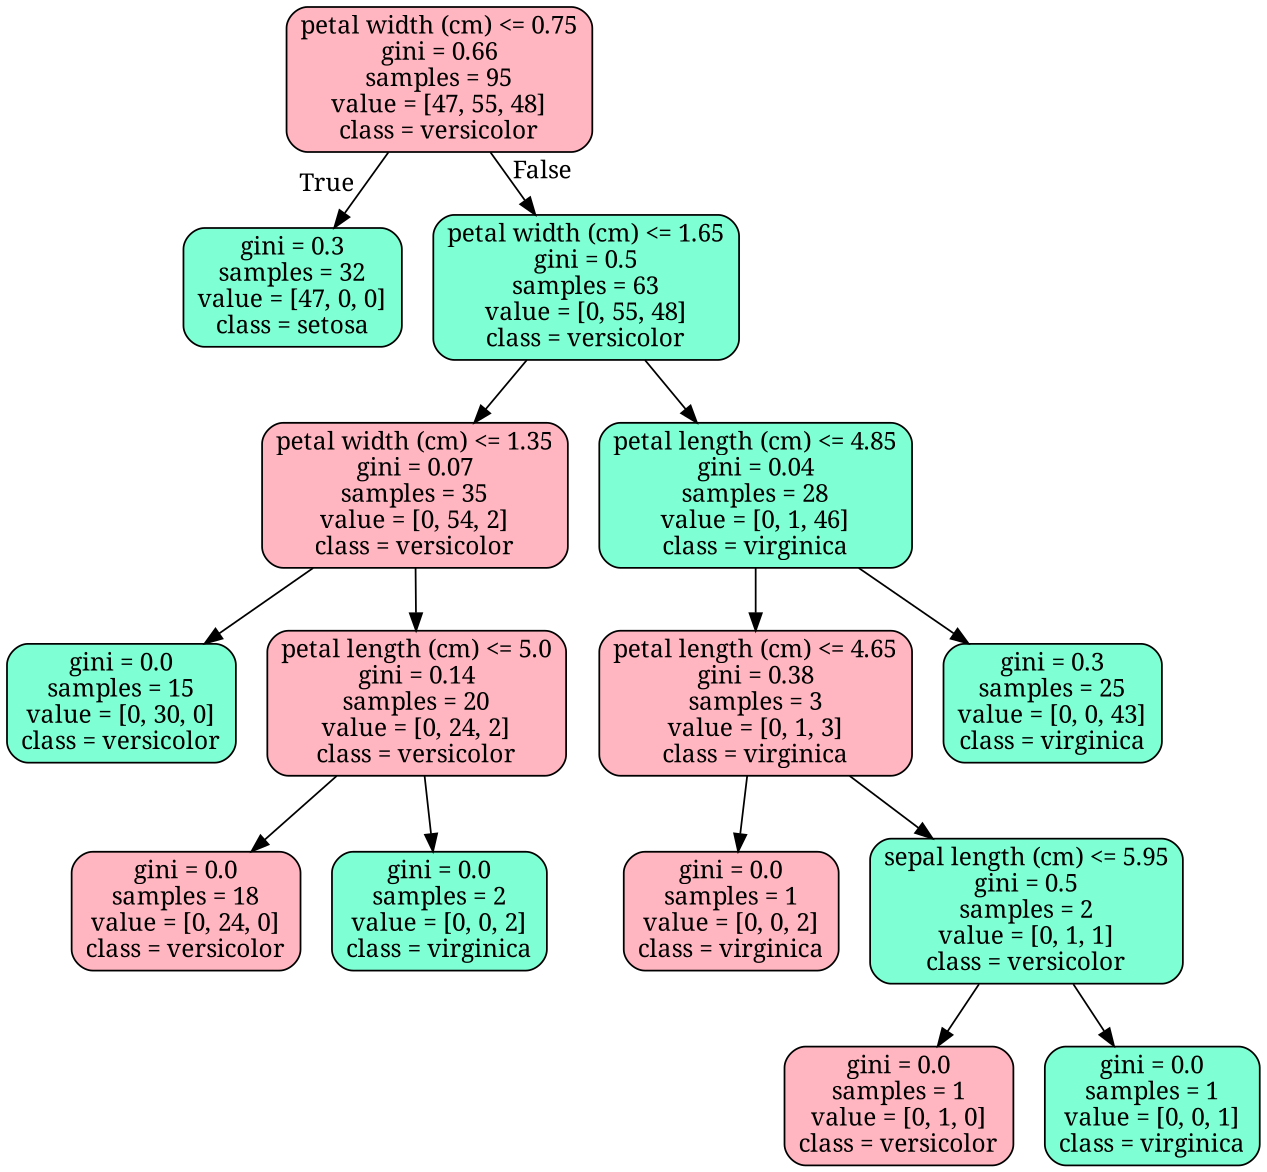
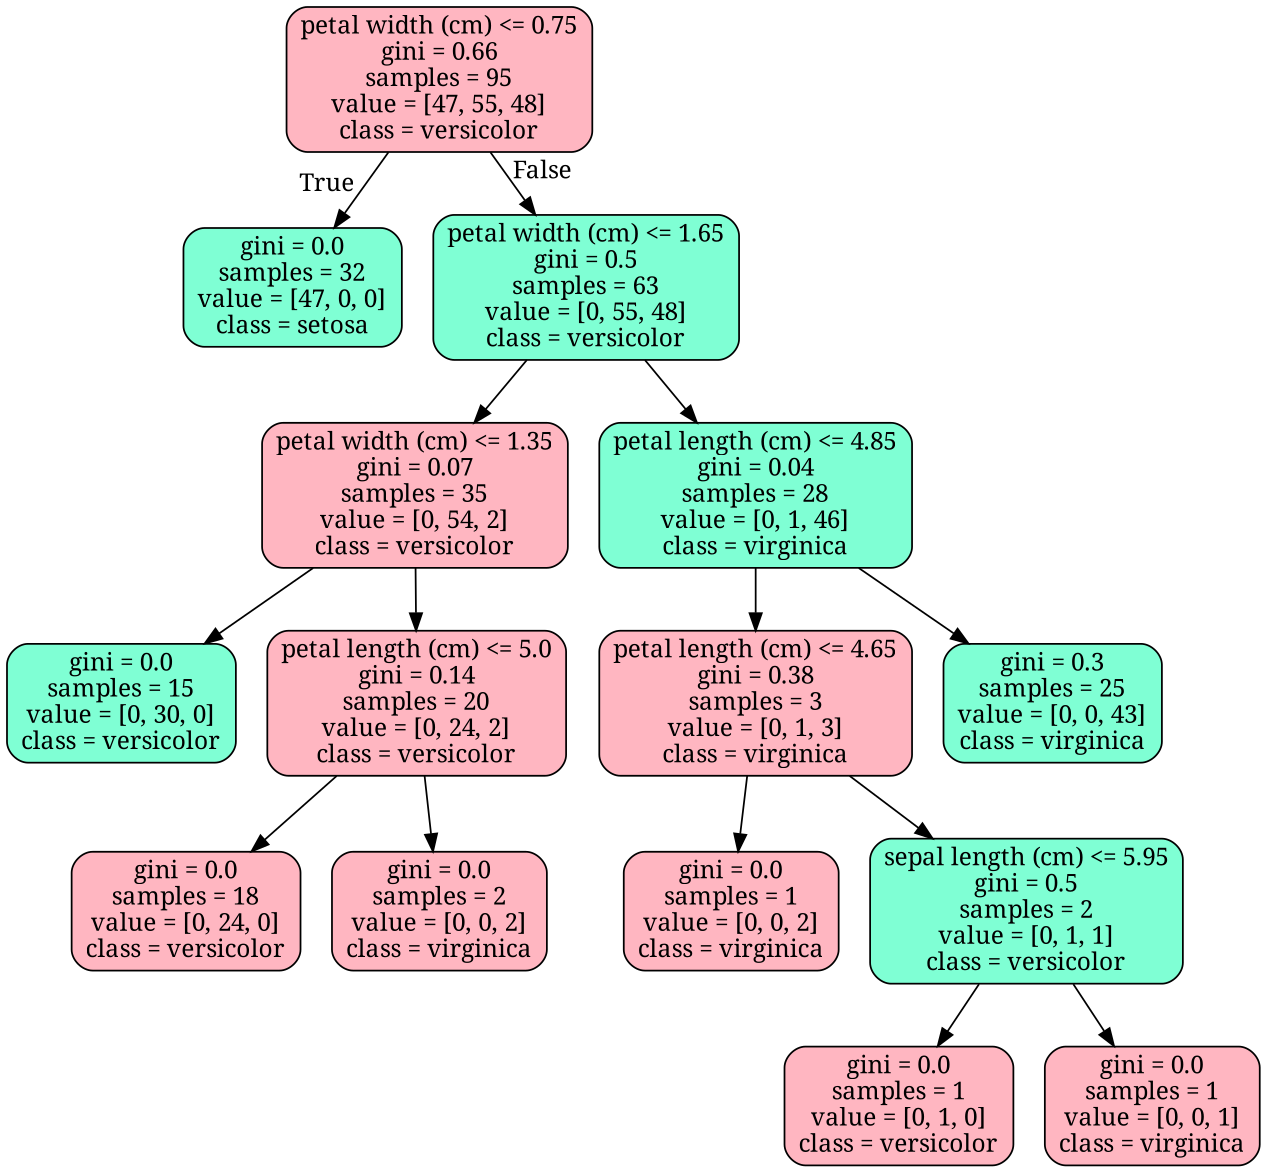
(293, 287) -> (293, 287)
(439, 911) -> (439, 911)
(1152, 1106) -> (1152, 1106)
